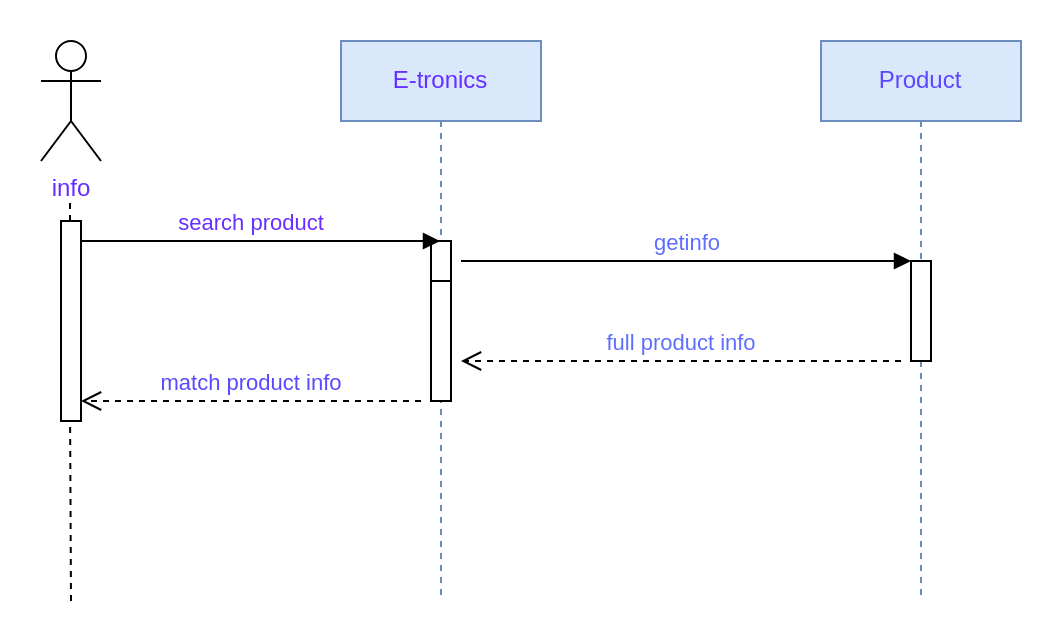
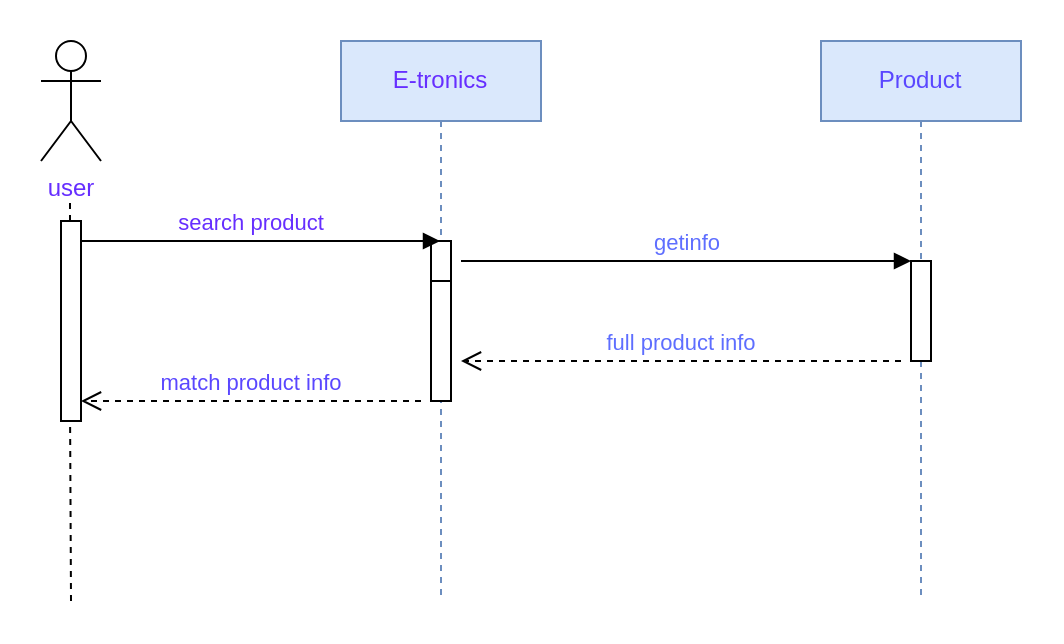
(72, 189) -> (72, 189)
